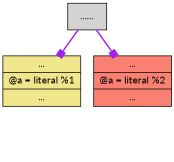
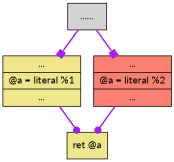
none -> (87, 146)
